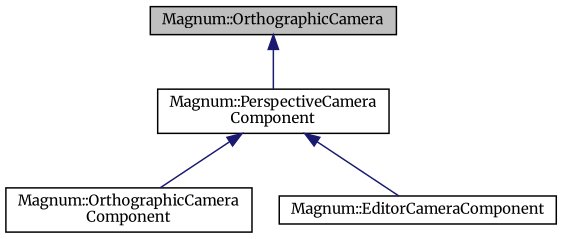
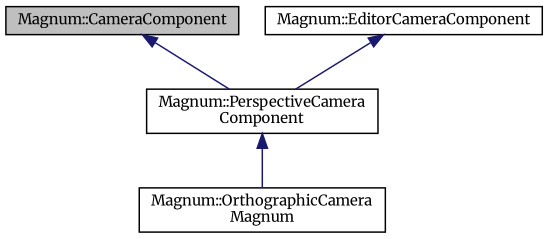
(273, 21) -> (122, 21)
(358, 169) -> (333, 66)
(129, 210) -> (262, 210)
